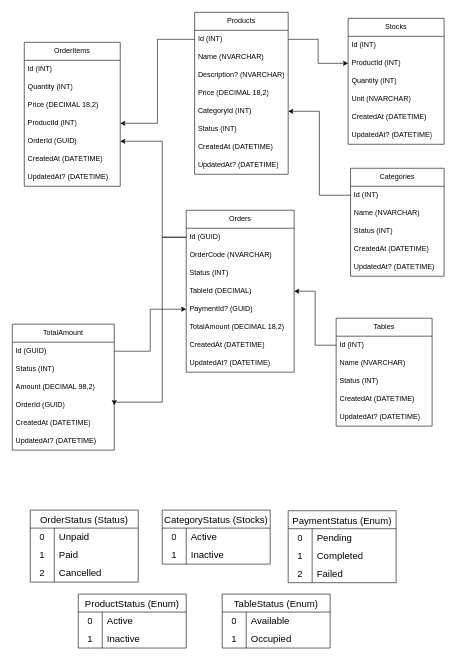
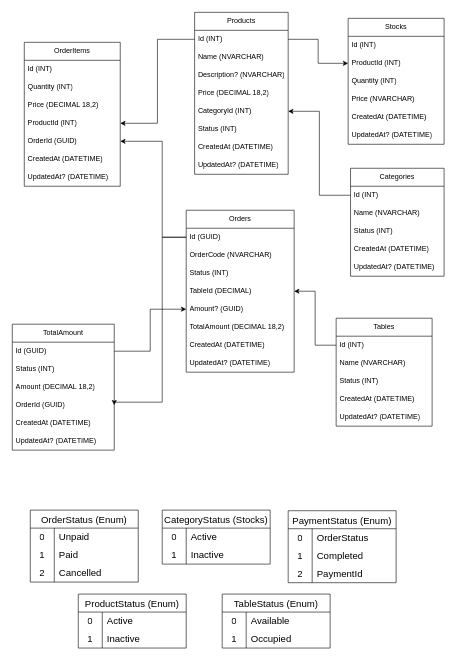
(380, 99) -> (382, 99)
(223, 309) -> (217, 309)
(55, 387) -> (55, 387)
(84, 520) -> (84, 520)
(335, 538) -> (347, 538)
(331, 574) -> (341, 574)
